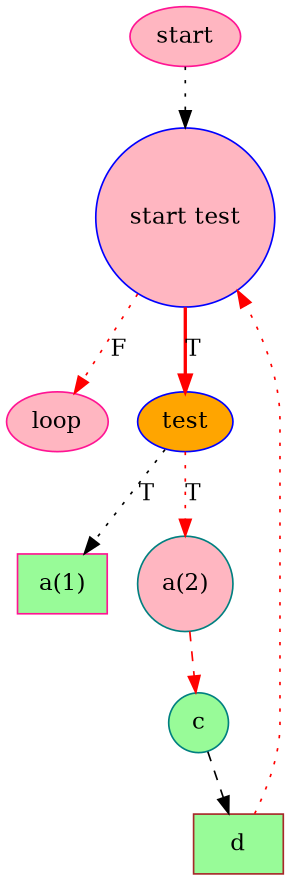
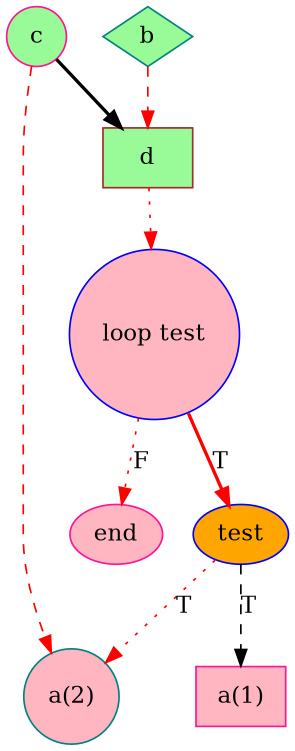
none -> (148, 37)
(185, 37) -> none
(185, 218) -> (154, 334)
(57, 422) -> (116, 534)
(130, 495) -> (241, 607)
(62, 584) -> (241, 696)
(192, 654) -> (23, 353)
(199, 723) -> (37, 37)
(216, 775) -> (83, 87)
